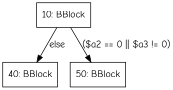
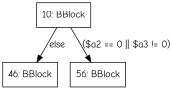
(30, 75) -> (30, 75)
(98, 75) -> (98, 75)
